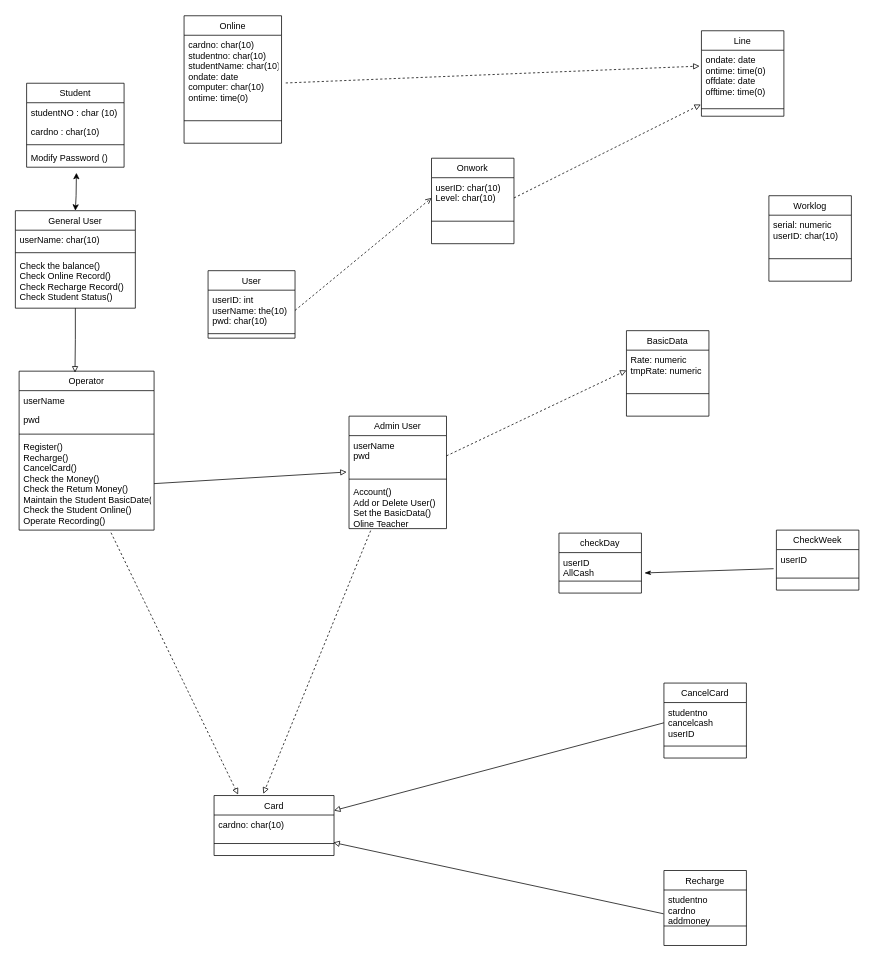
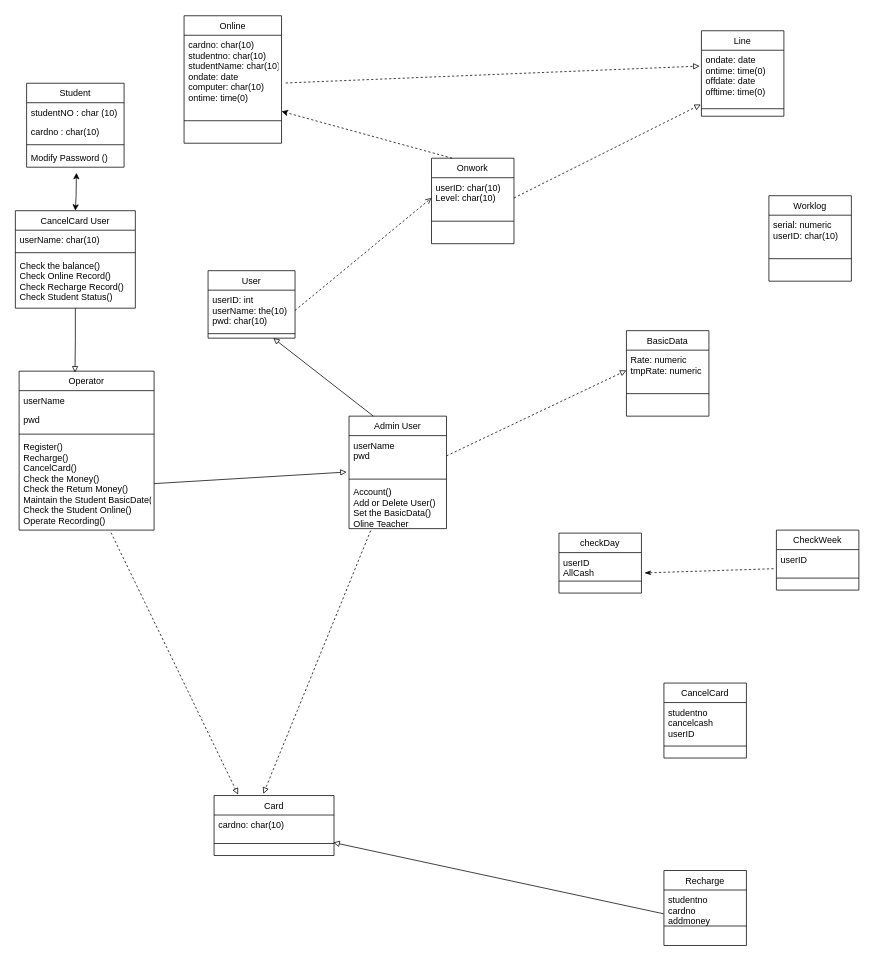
none -> (386, 140)
(75, 221) -> (75, 221)
none -> (326, 379)
(712, 571) -> (712, 571)
(502, 766) -> none
